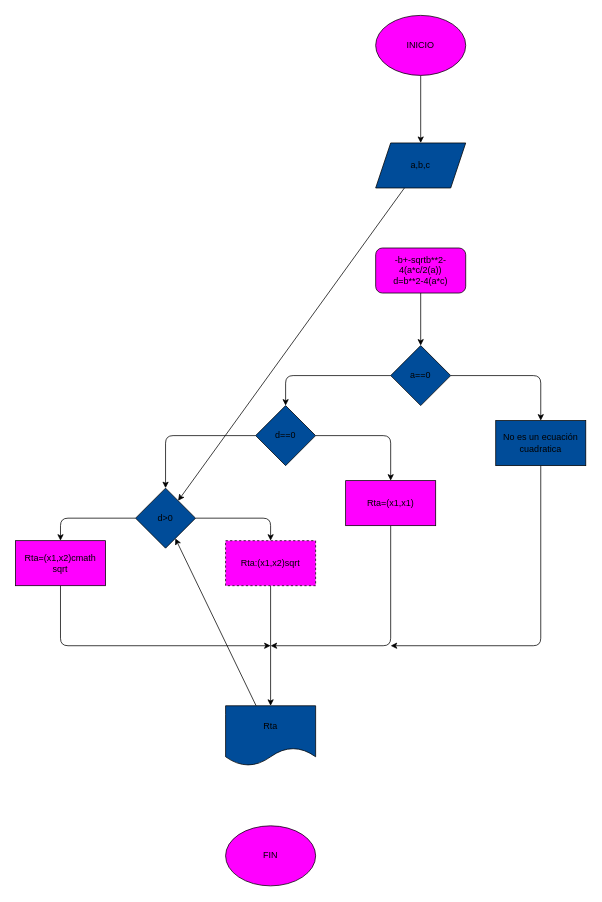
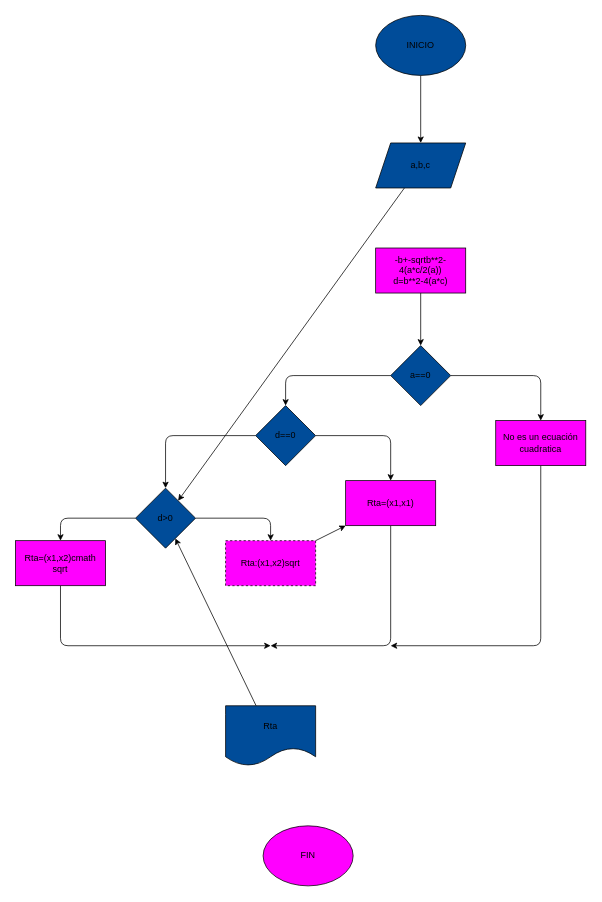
(420, 45) -> (420, 45)
(420, 270) -> (420, 270)
(540, 443) -> (540, 443)
(270, 642) -> (328, 534)
(270, 855) -> (308, 855)
